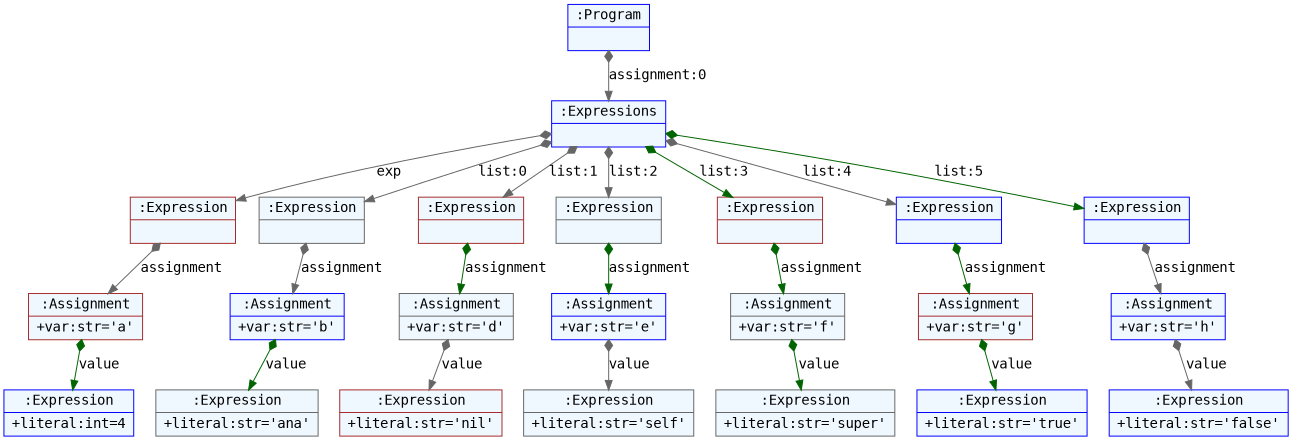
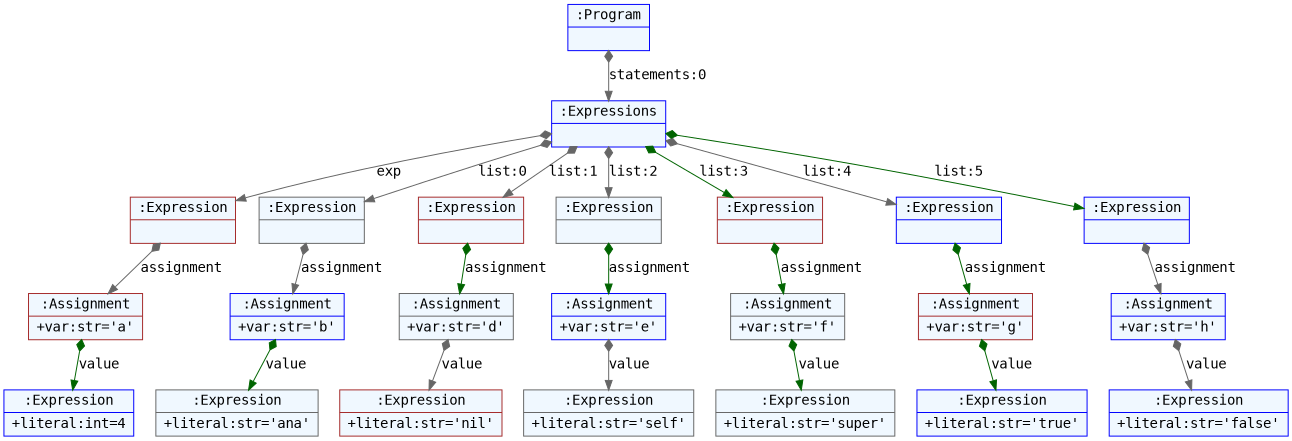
(658, 76) -> (658, 76)
